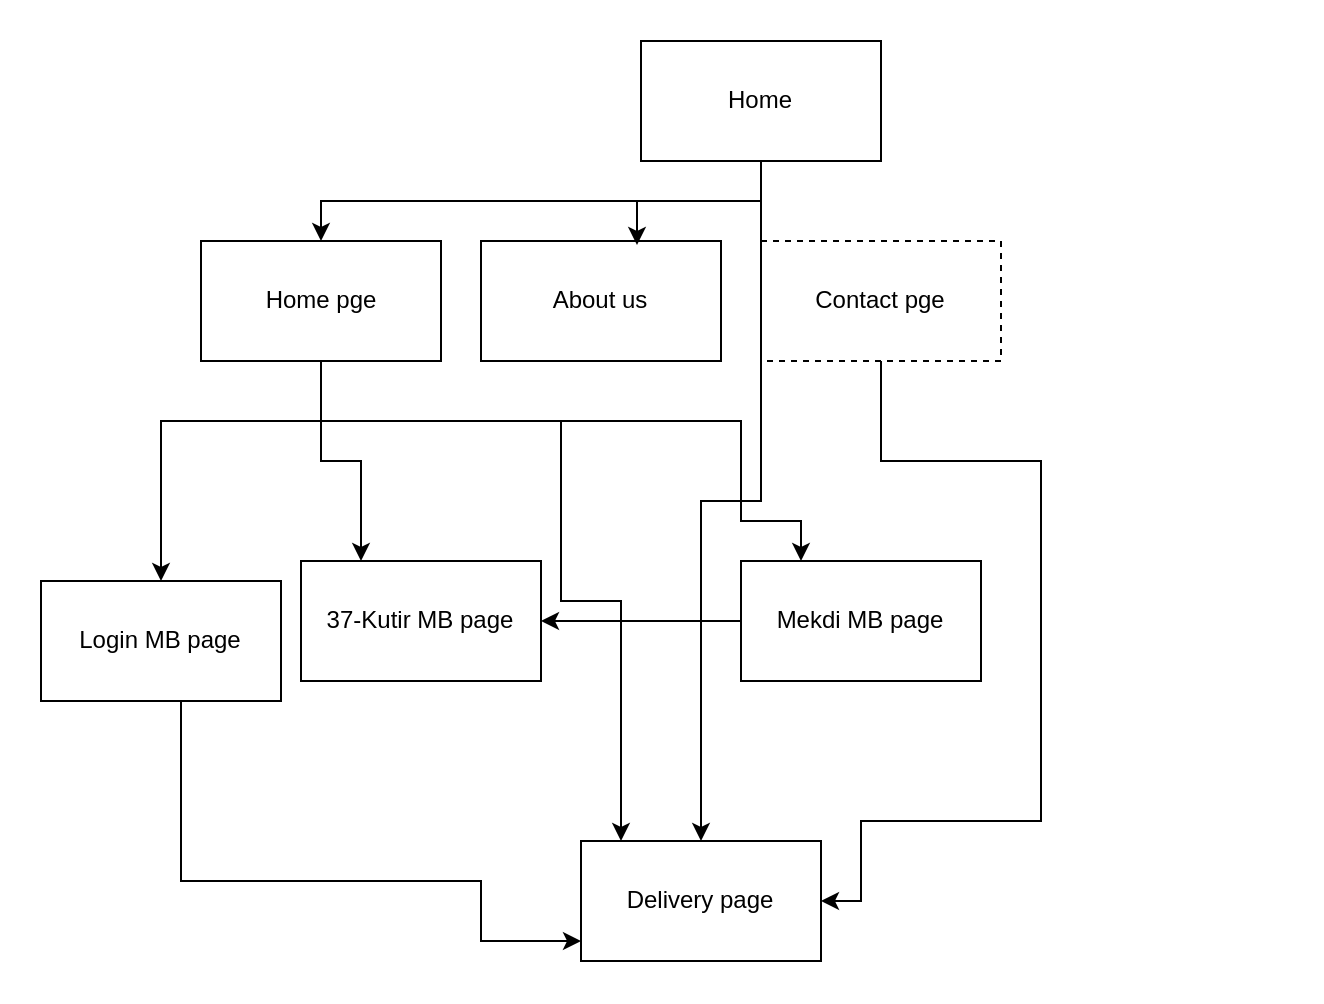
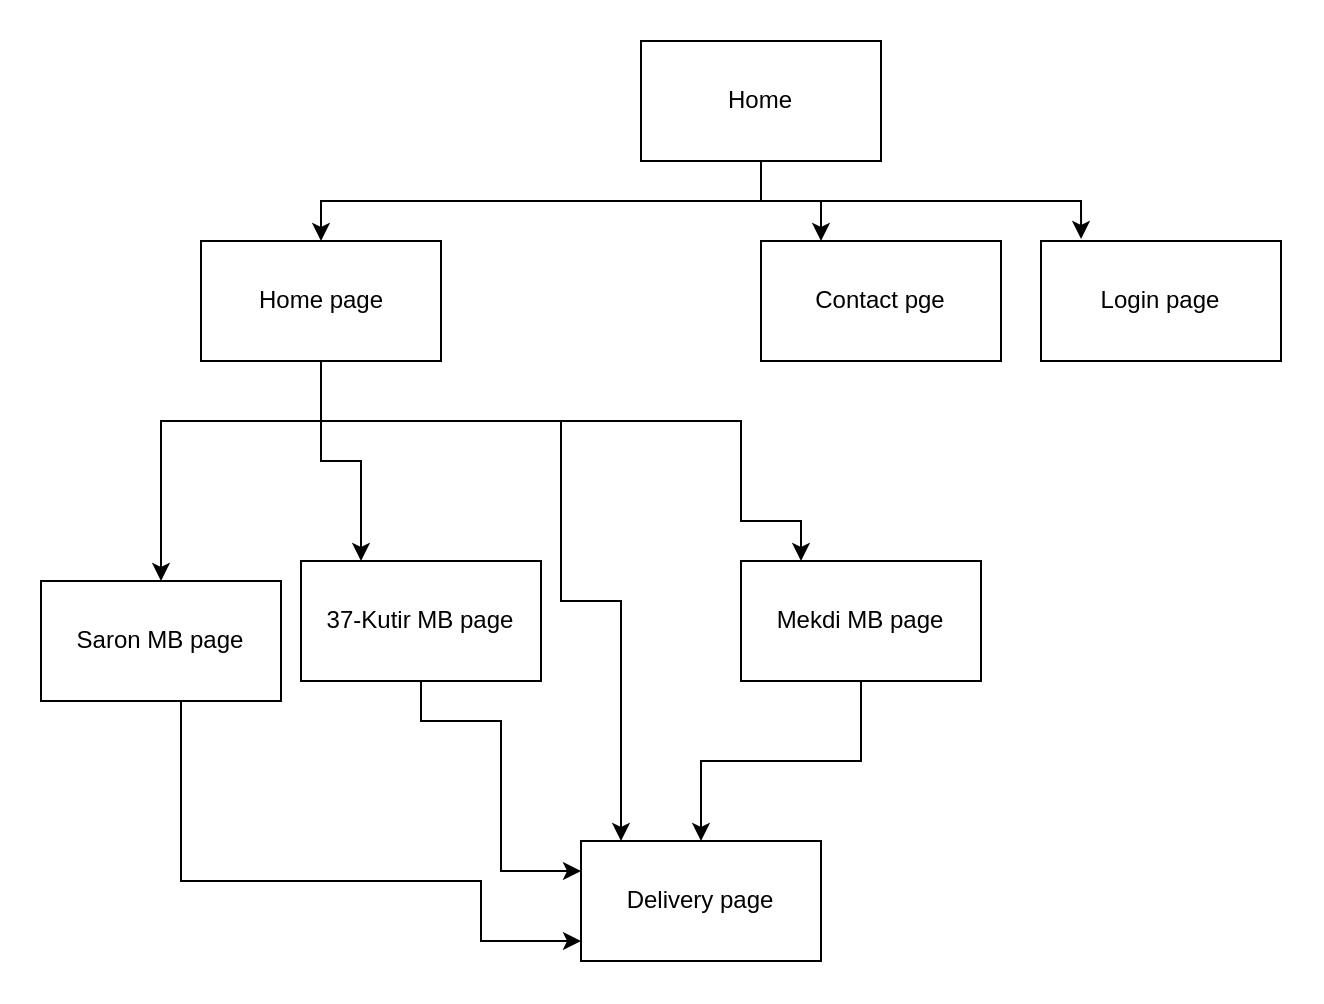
none -> (965, 201)
(637, 218) -> none
(322, 301) -> (322, 301)
(601, 301) -> none
(881, 301) -> (881, 301)
none -> (1161, 301)
(701, 527) -> (821, 216)
(648, 621) -> (823, 761)
(161, 641) -> (161, 641)
(1041, 654) -> none
none -> (501, 769)
